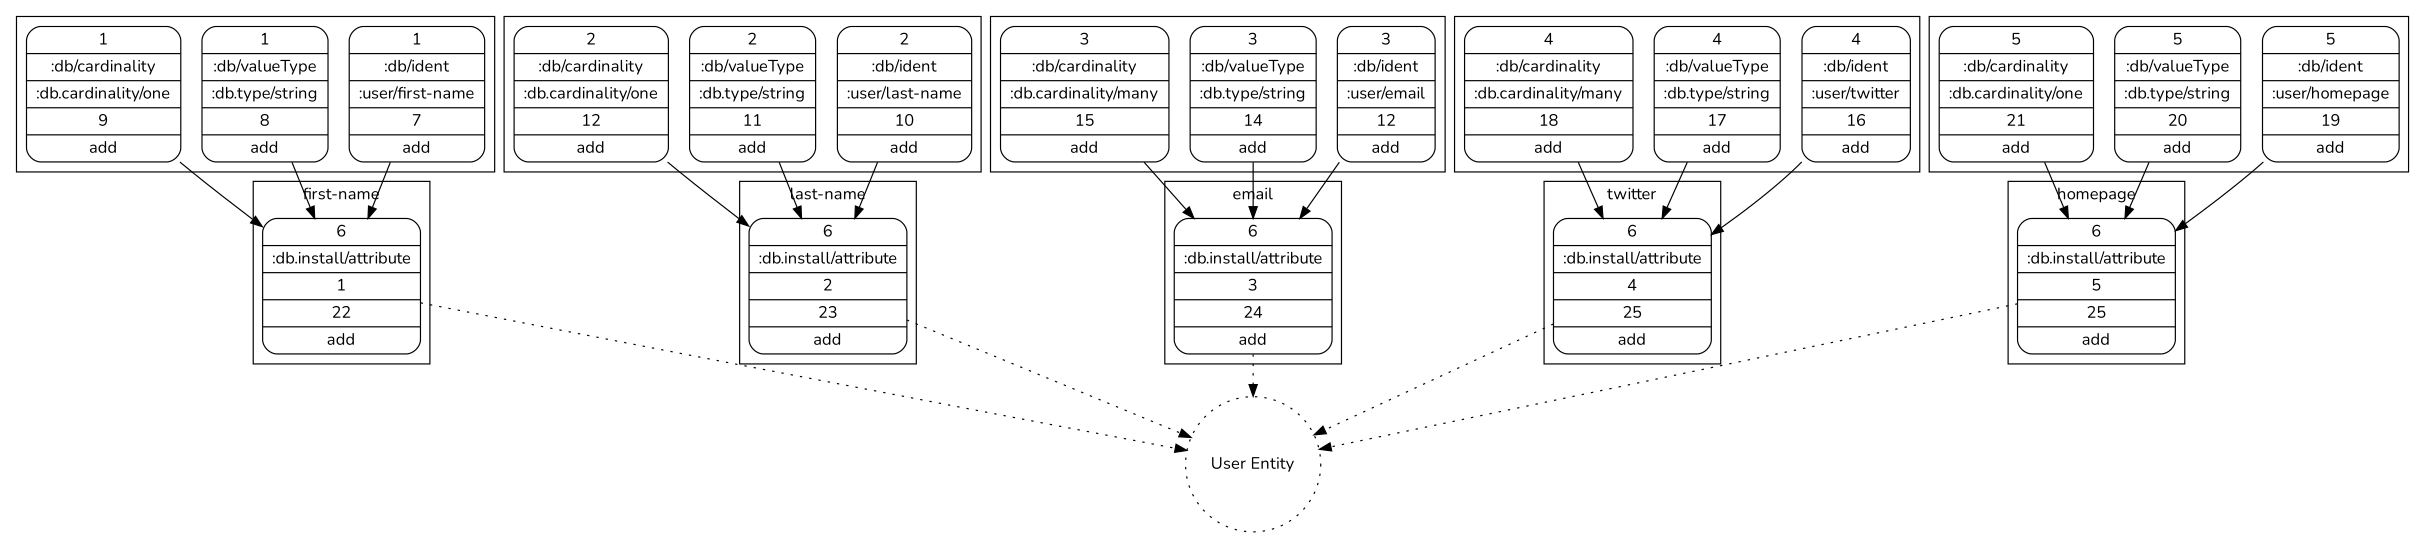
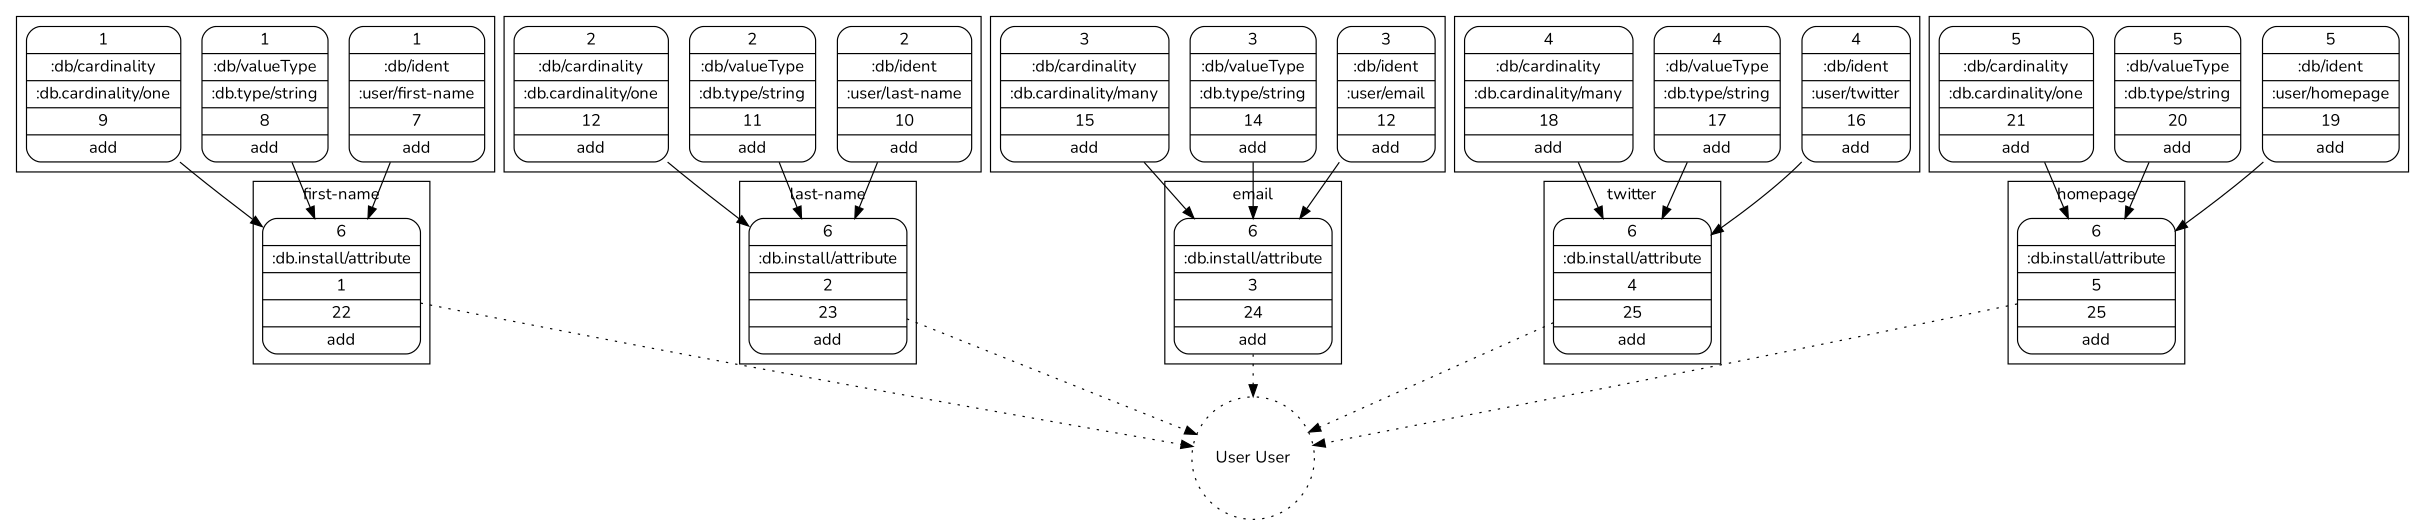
(1253, 464) -> (1253, 458)
